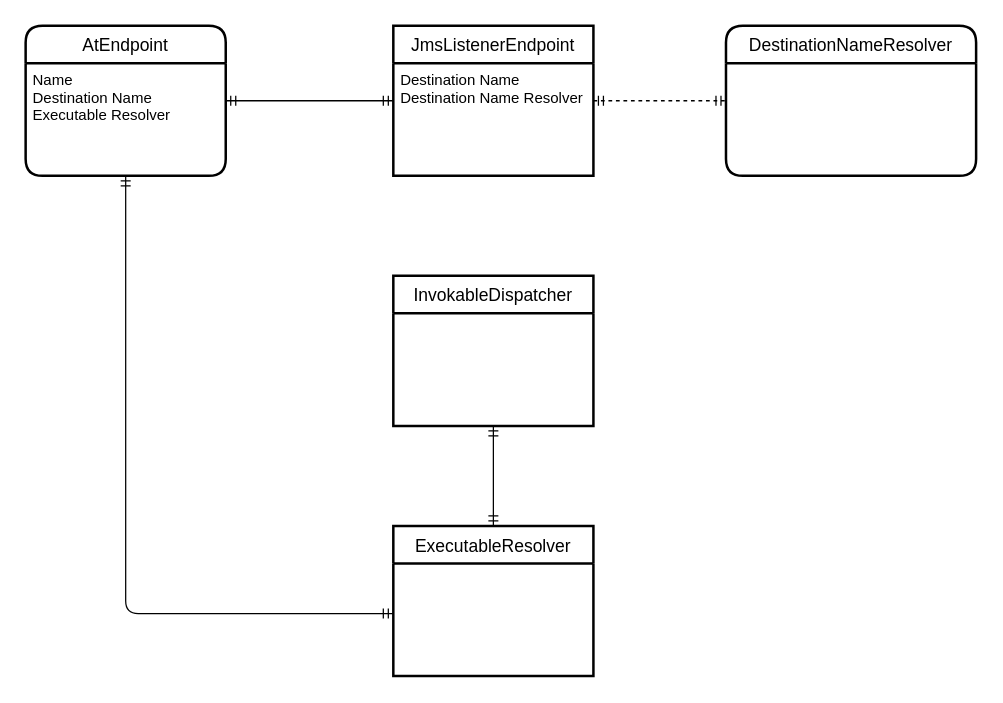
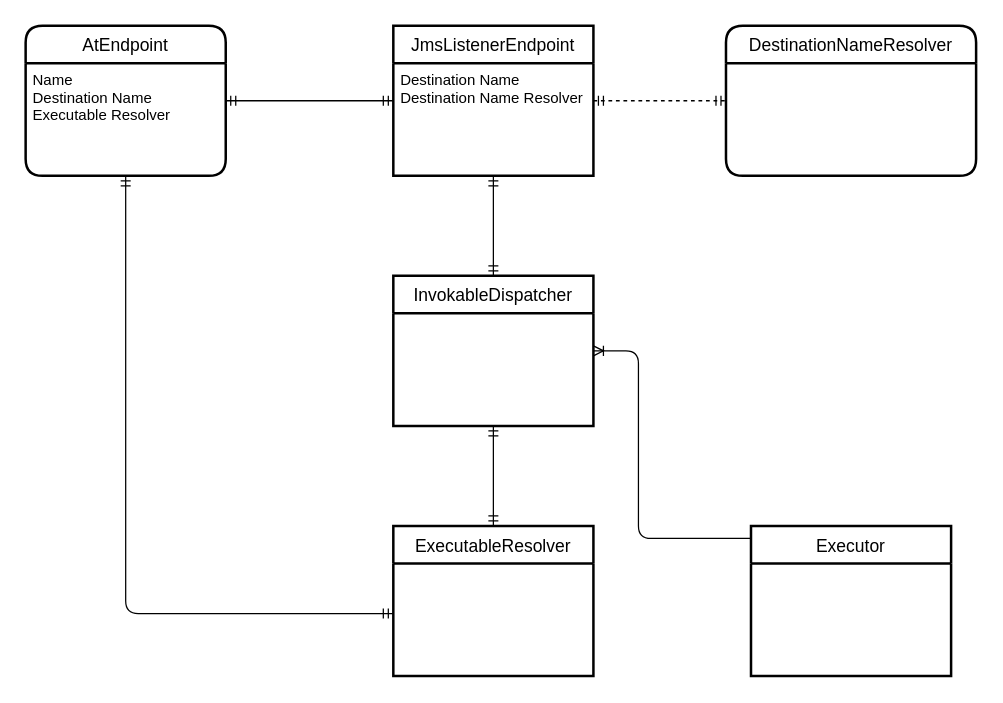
none -> (493, 226)
none -> (638, 479)
none -> (851, 601)
